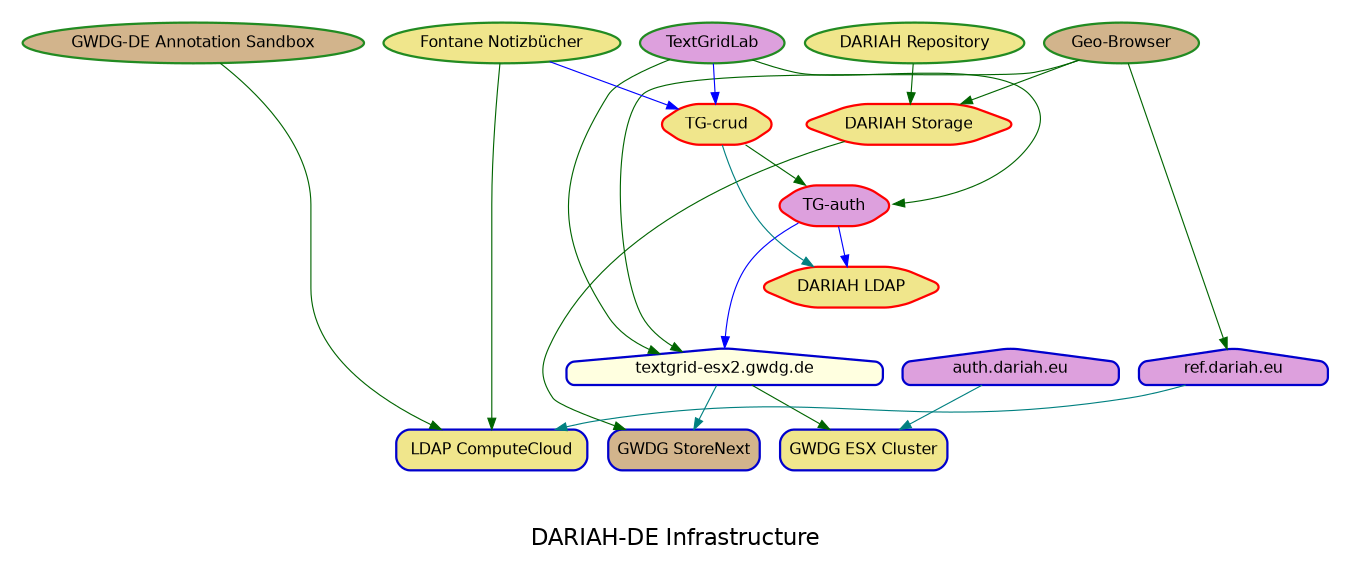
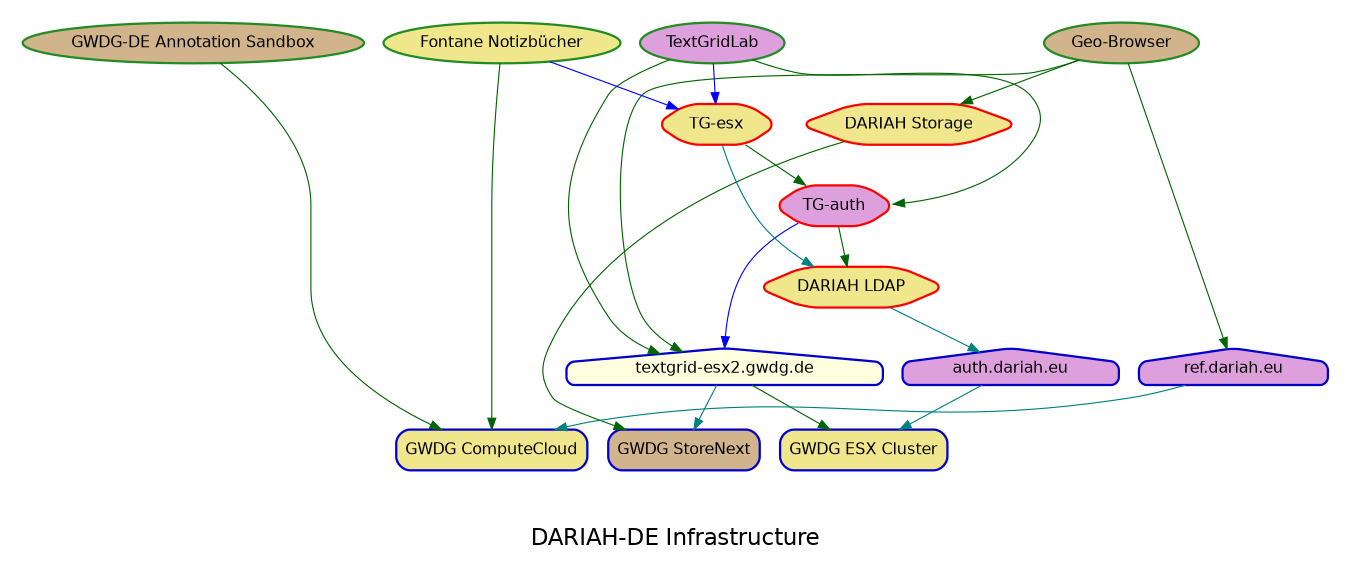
(915, 43) -> none
(717, 124) -> (717, 124)
(842, 241) -> (842, 241)
none -> (930, 327)
(492, 450) -> (492, 450)
